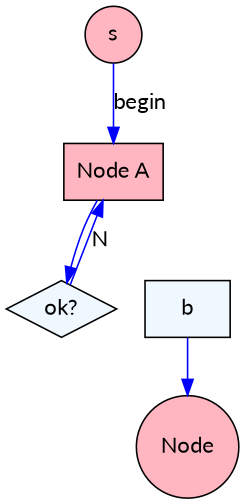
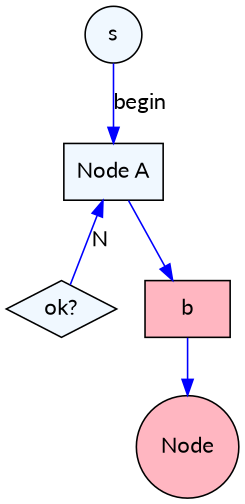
(114, 35) -> (114, 35)
(114, 172) -> (114, 172)
(82, 233) -> (147, 233)
(188, 309) -> (188, 309)
